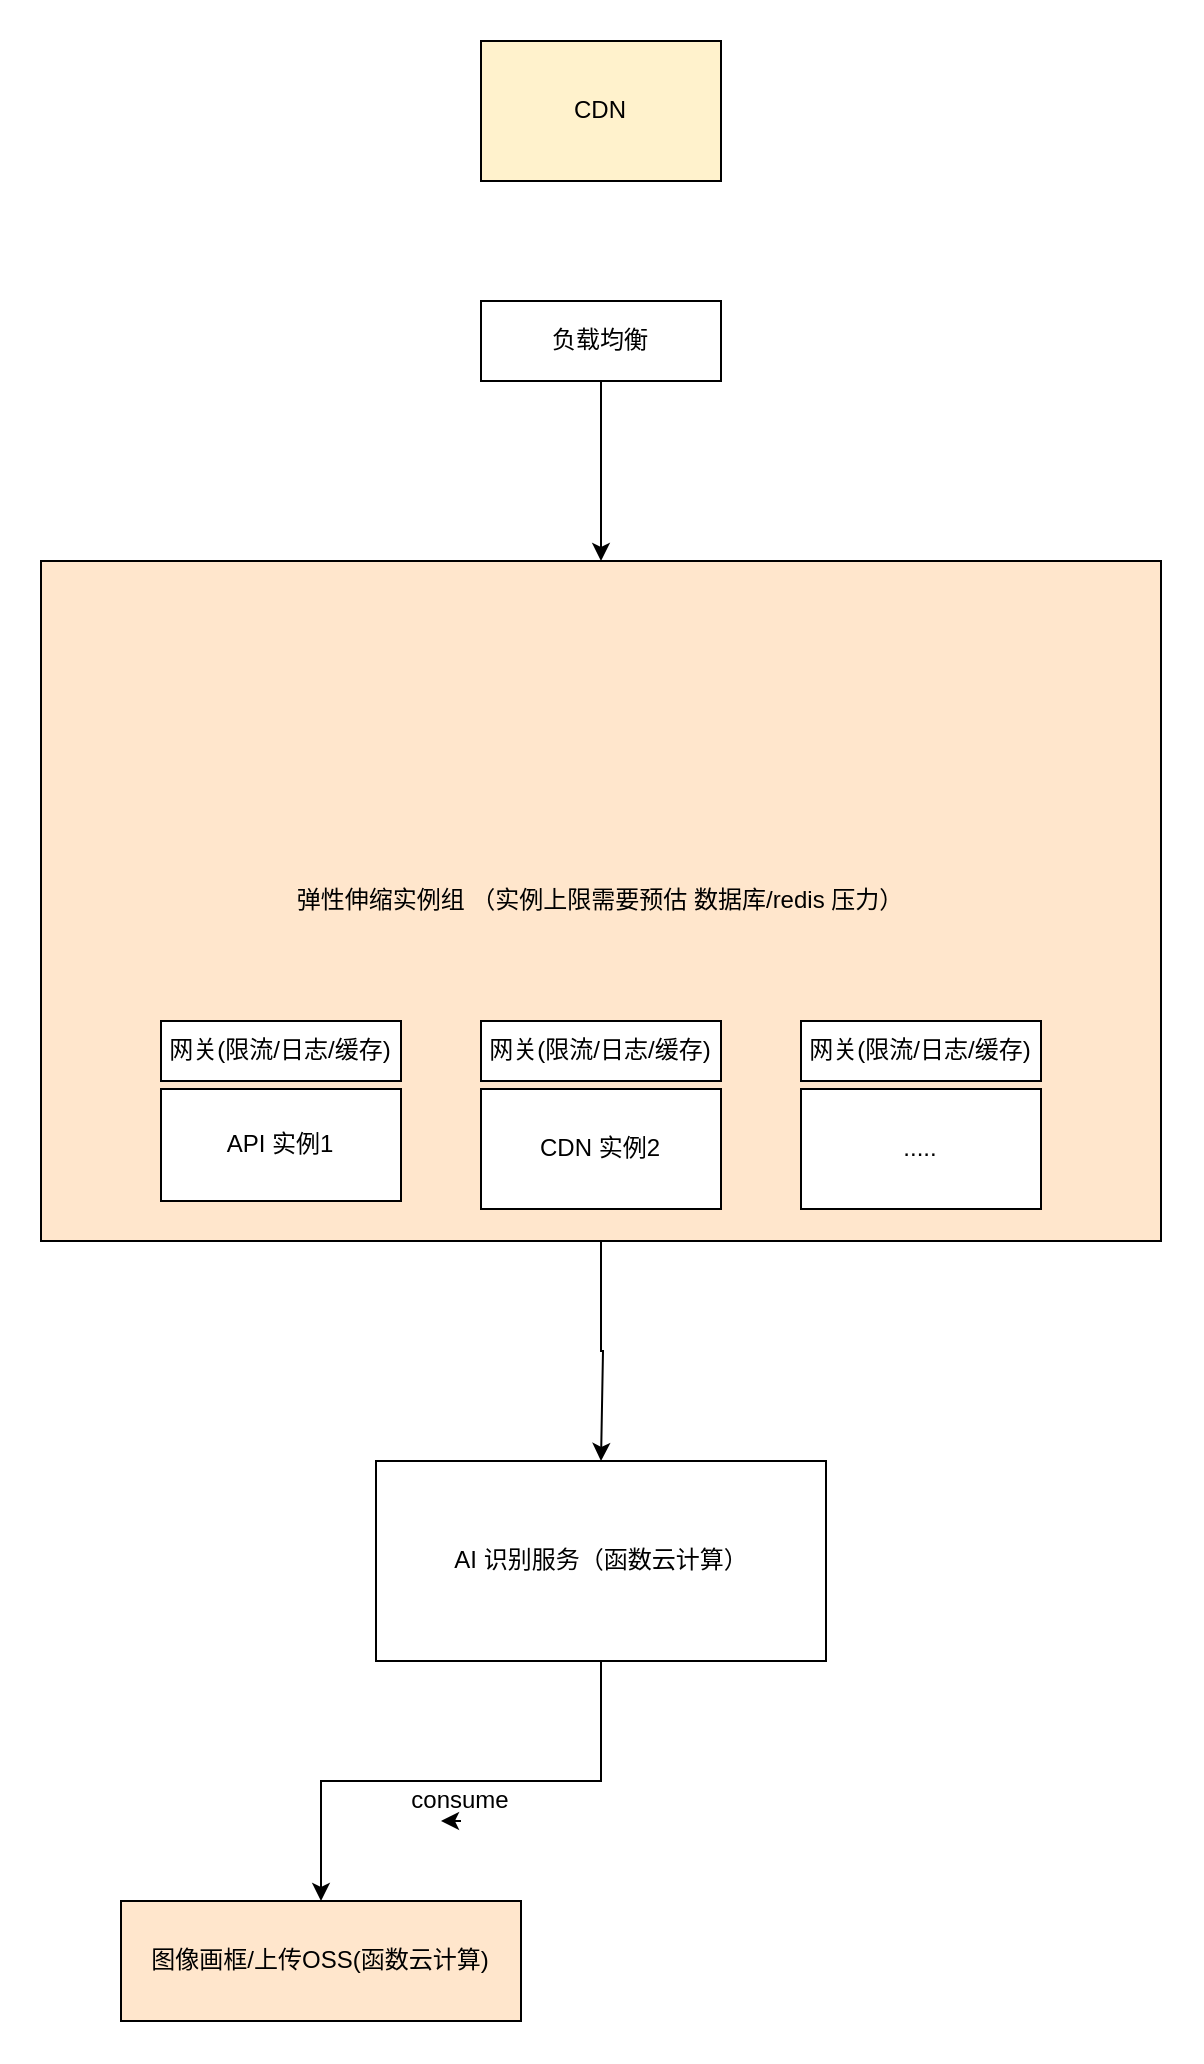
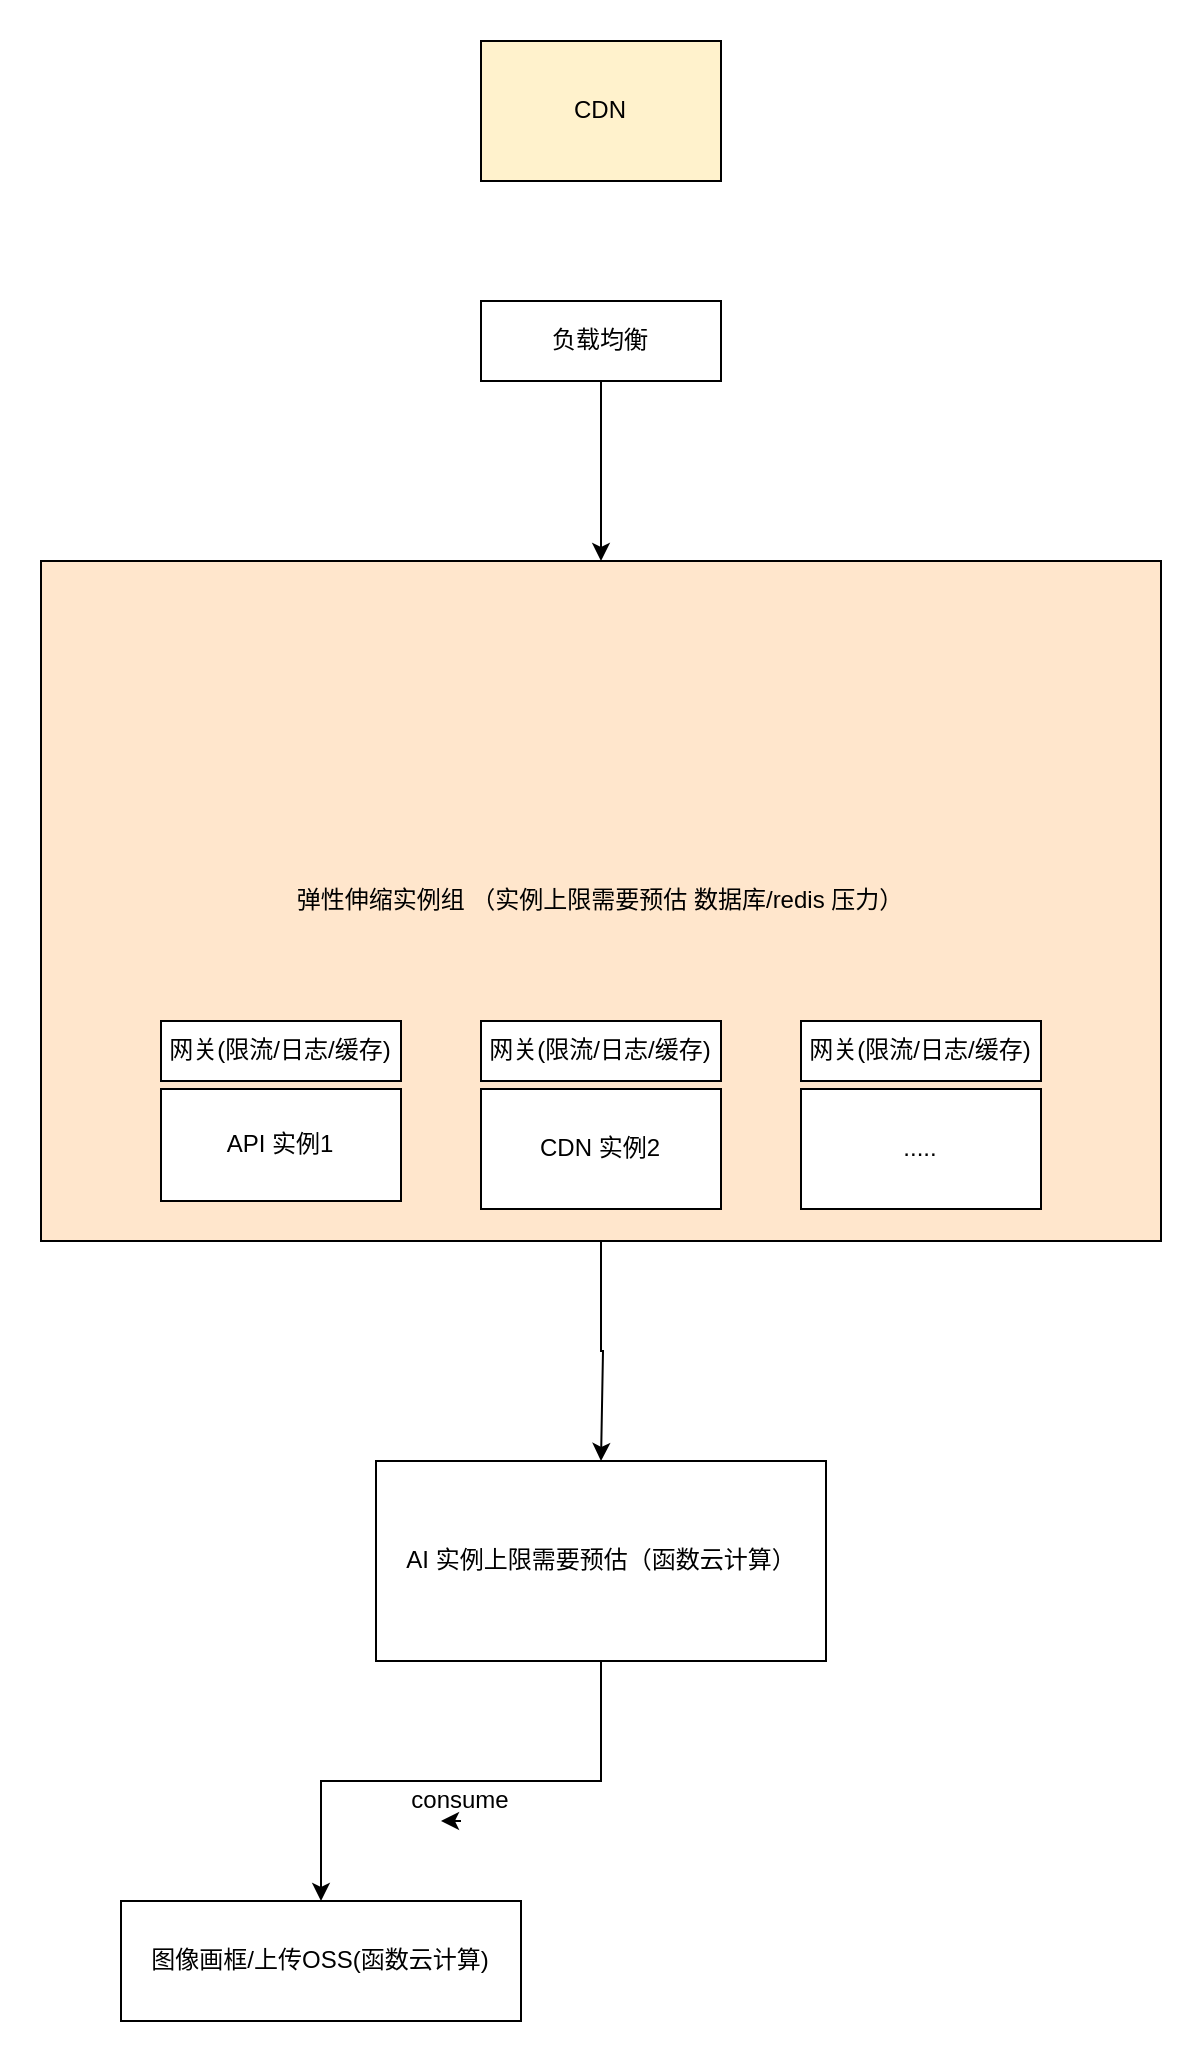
(602, 1561) -> (602, 1561)
(321, 1961) -> (321, 1961)
